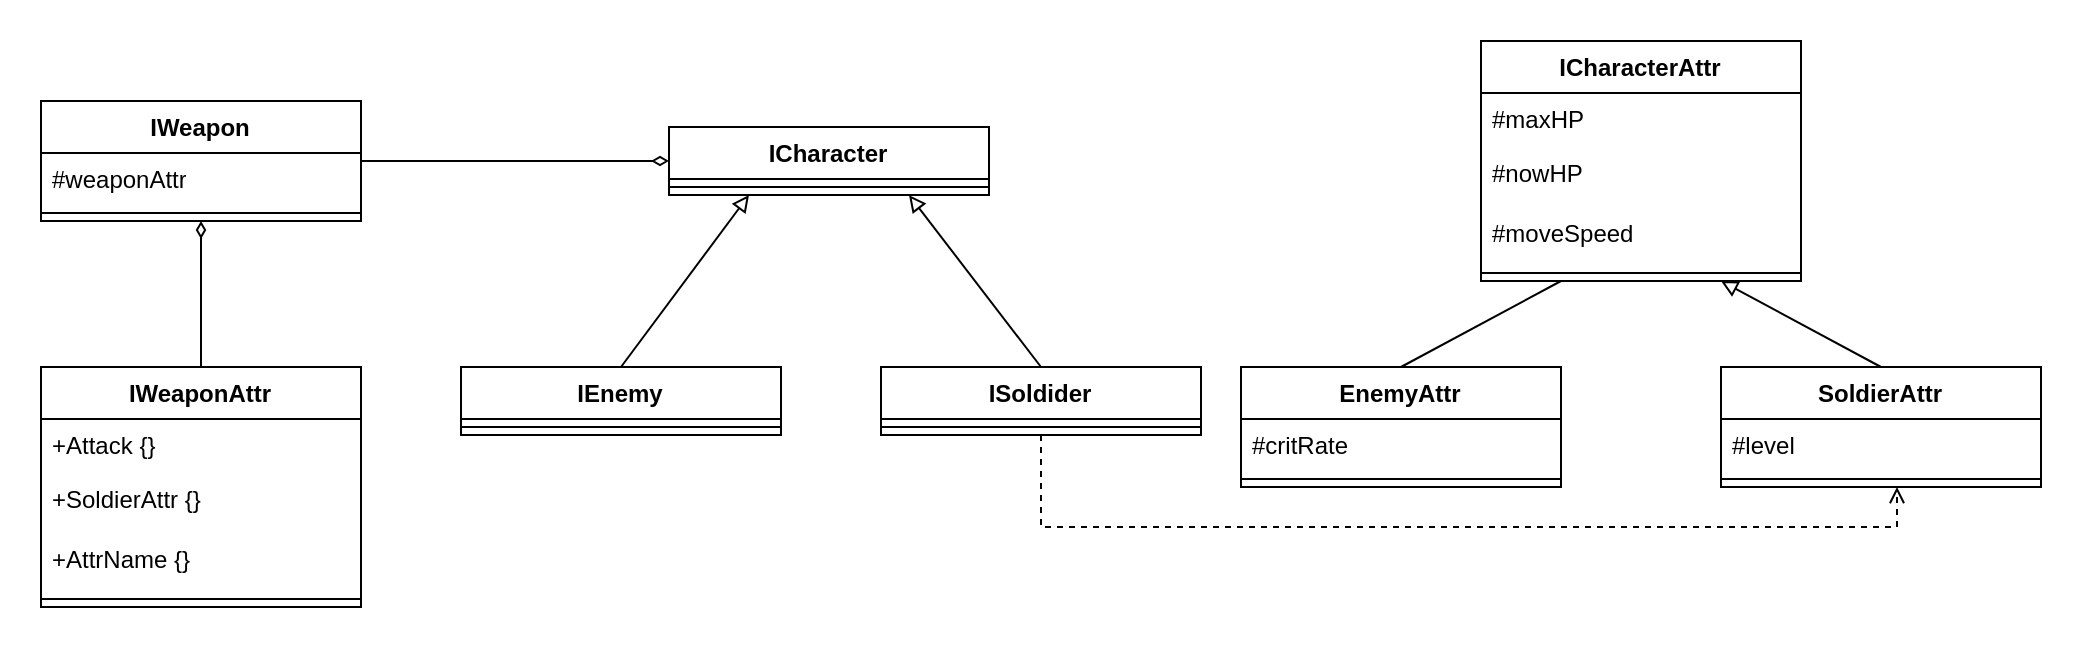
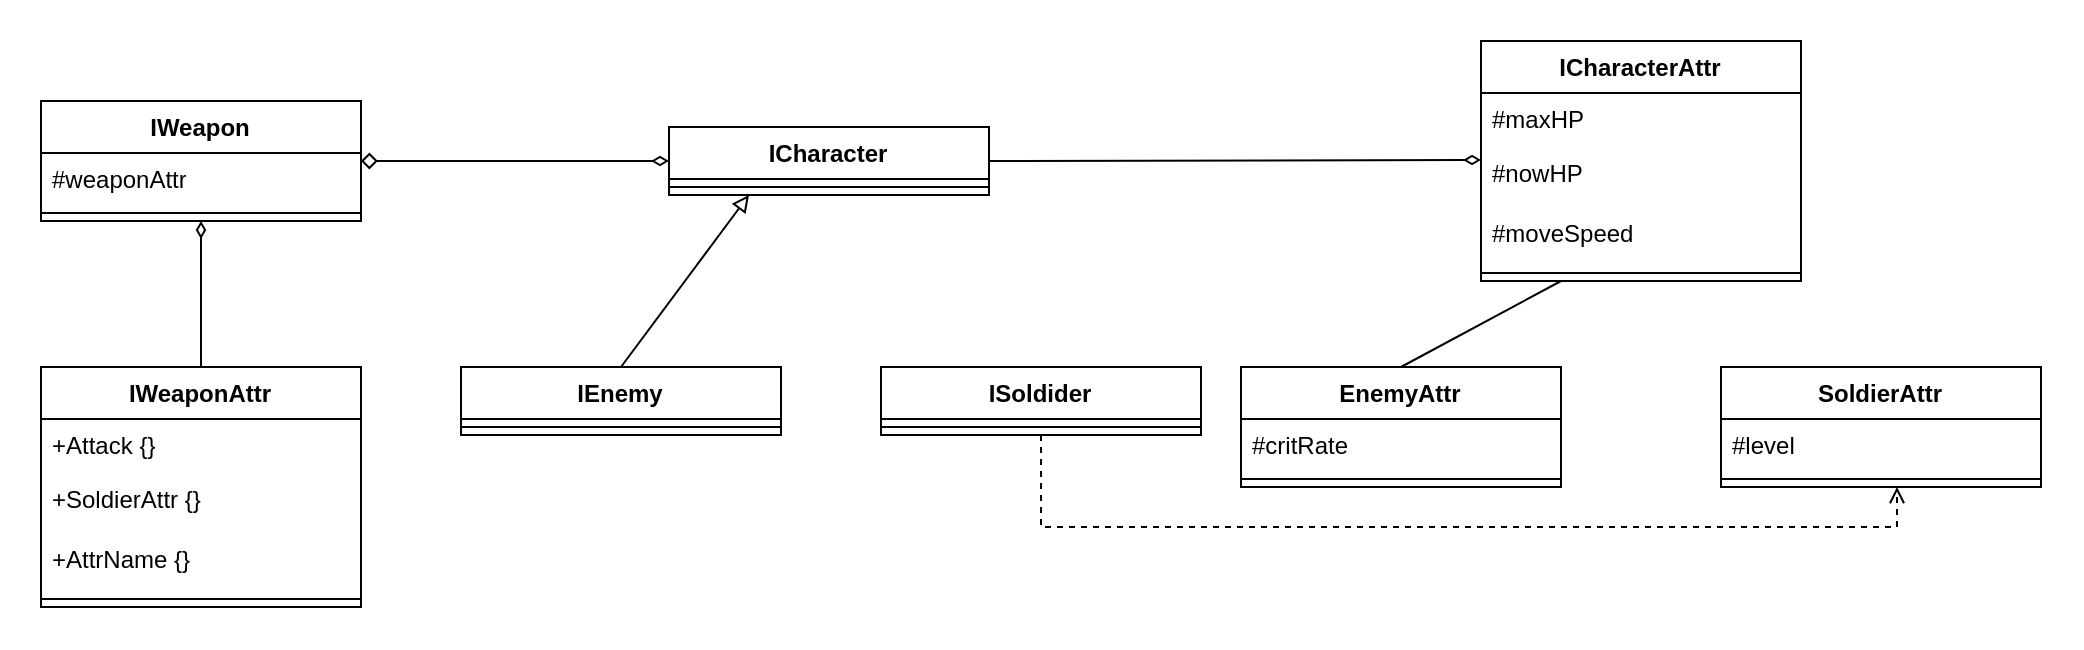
(371, 161) -> (377, 161)
none -> (1227, 161)
(980, 287) -> none
(1809, 328) -> none
